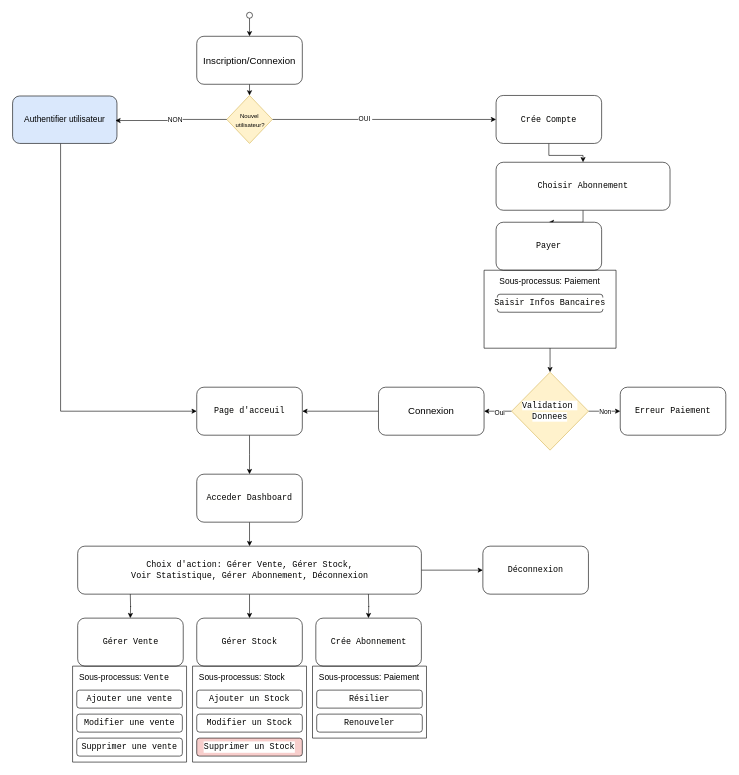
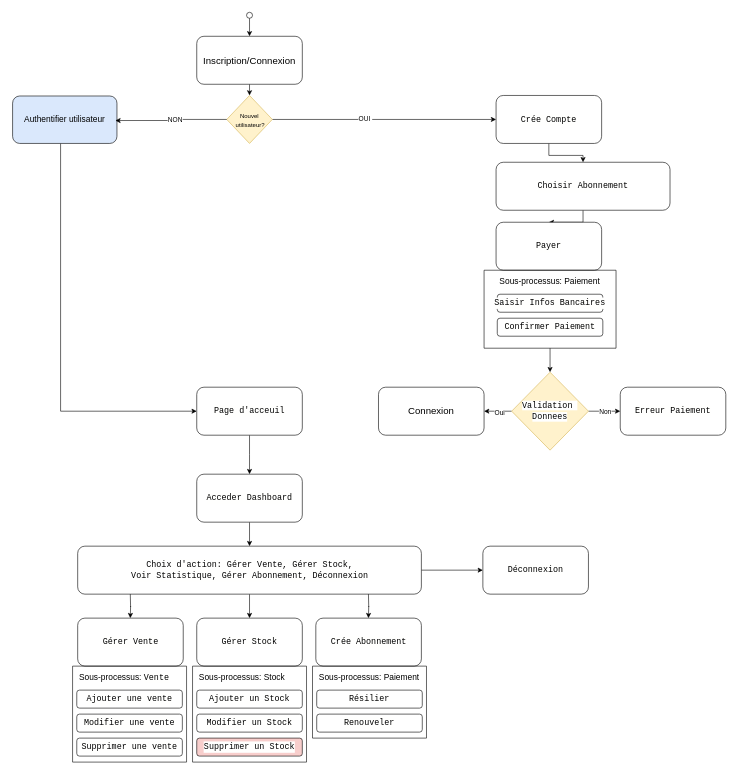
none -> (550, 327)
(307, 411) -> none
